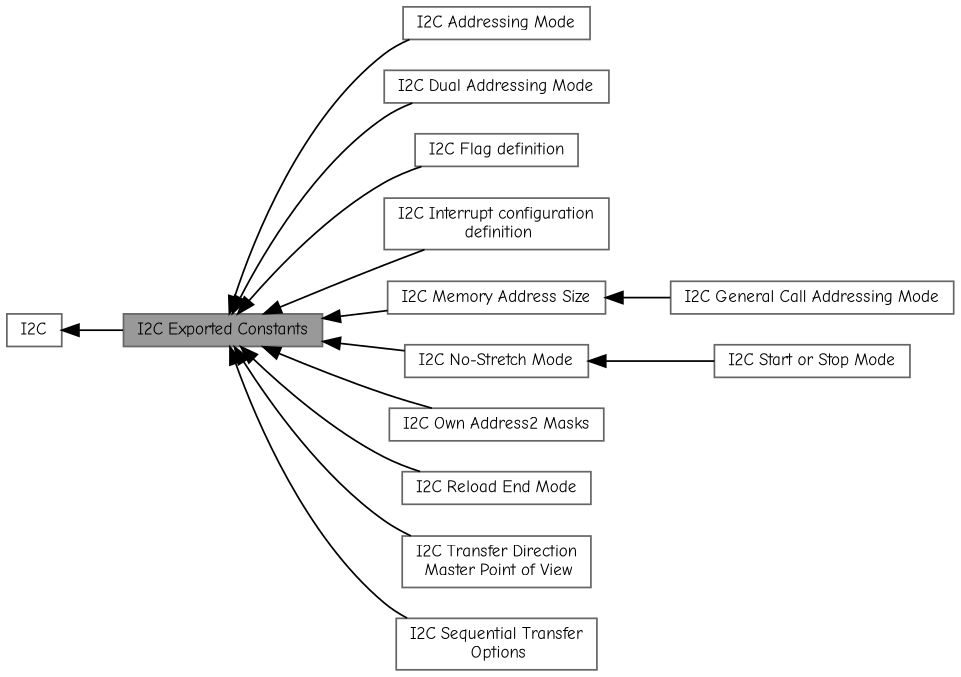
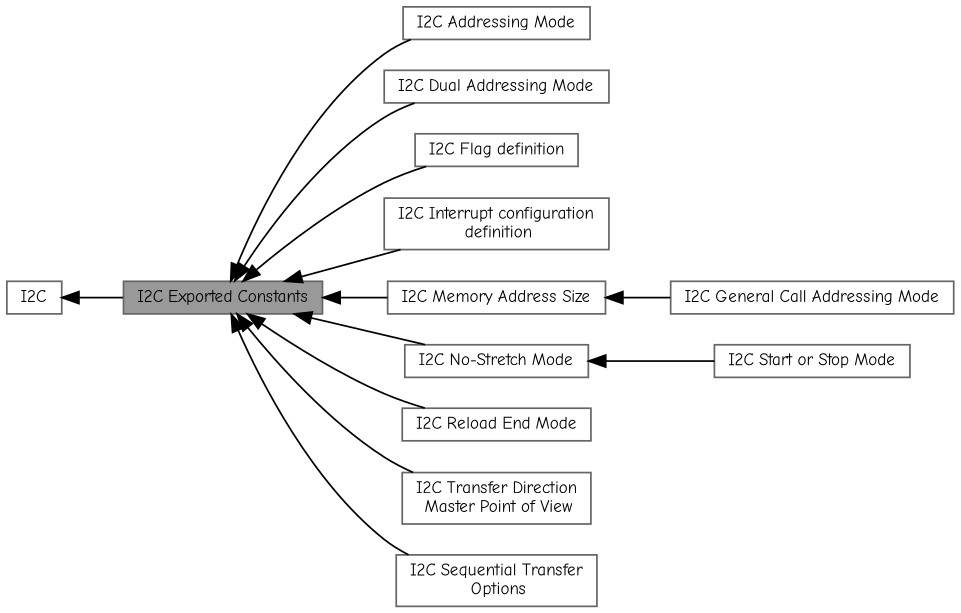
(497, 425) -> none
